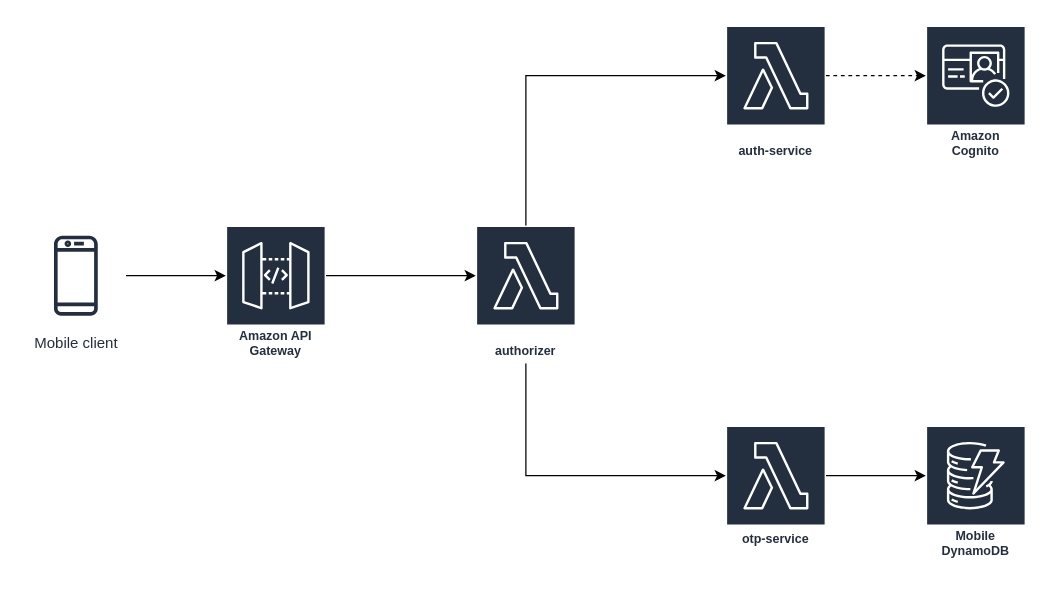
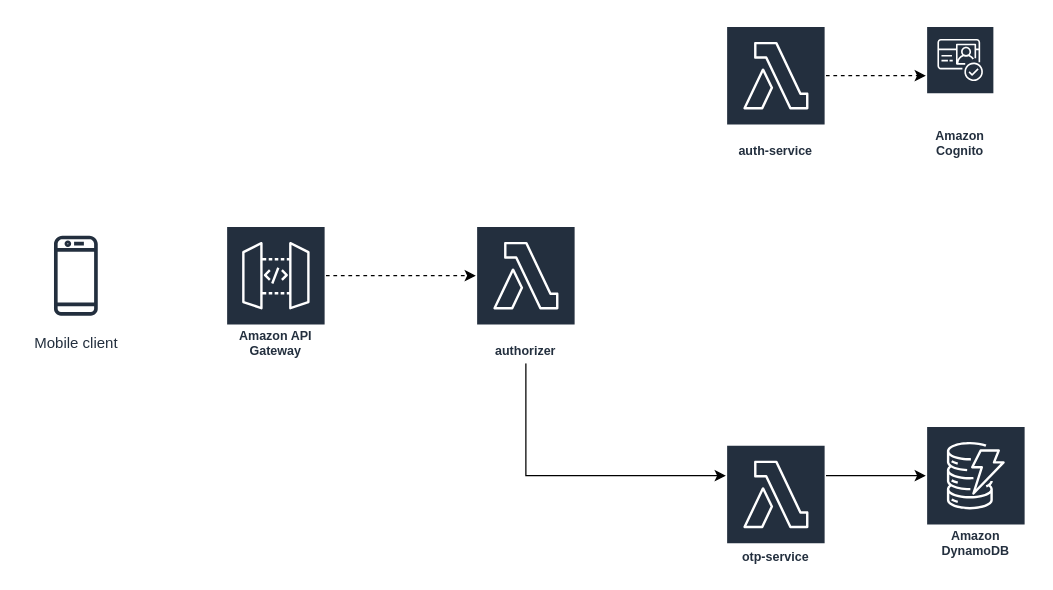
(547, 76) -> none
(976, 94) -> (960, 94)
(171, 276) -> none
(398, 276) -> (398, 276)
(776, 488) -> (776, 507)
(976, 543) -> (976, 543)
